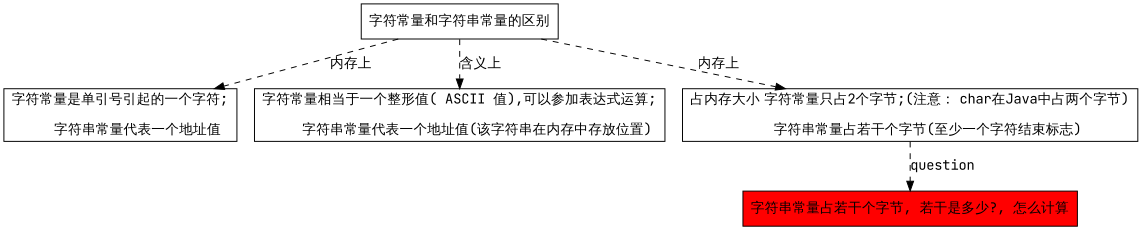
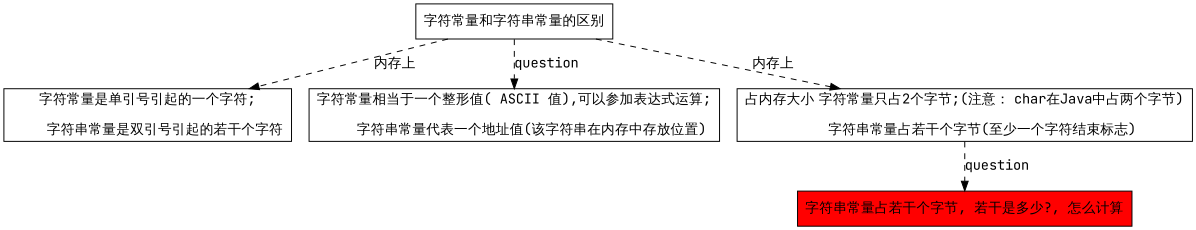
(481, 64) -> (547, 64)
(120, 115) -> (148, 115)
